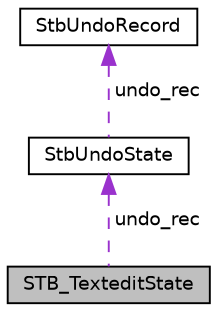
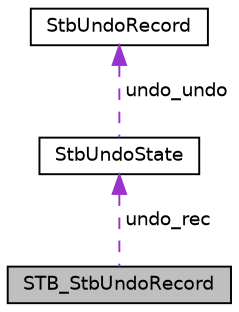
(155, 91) -> (174, 91)
(109, 285) -> (119, 285)
